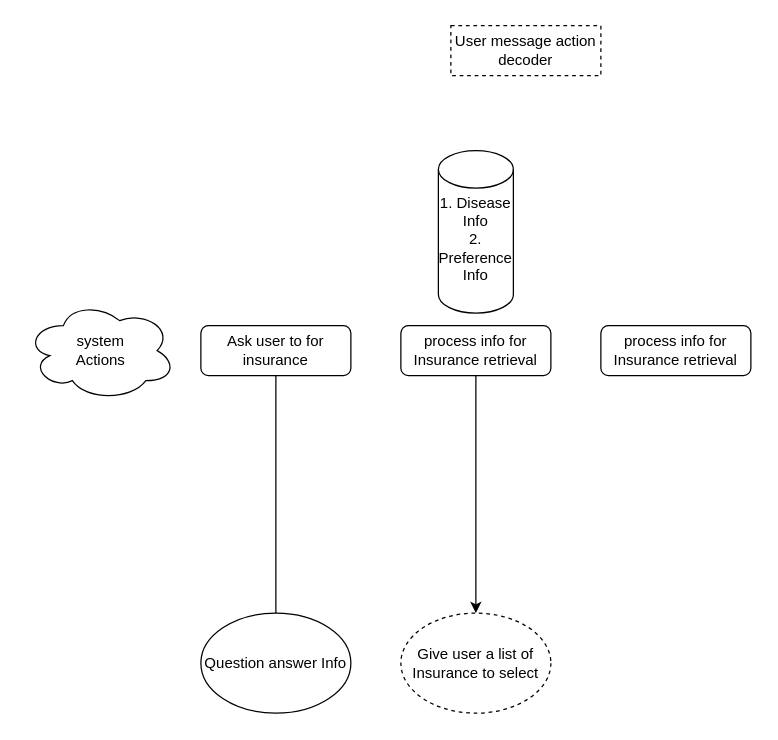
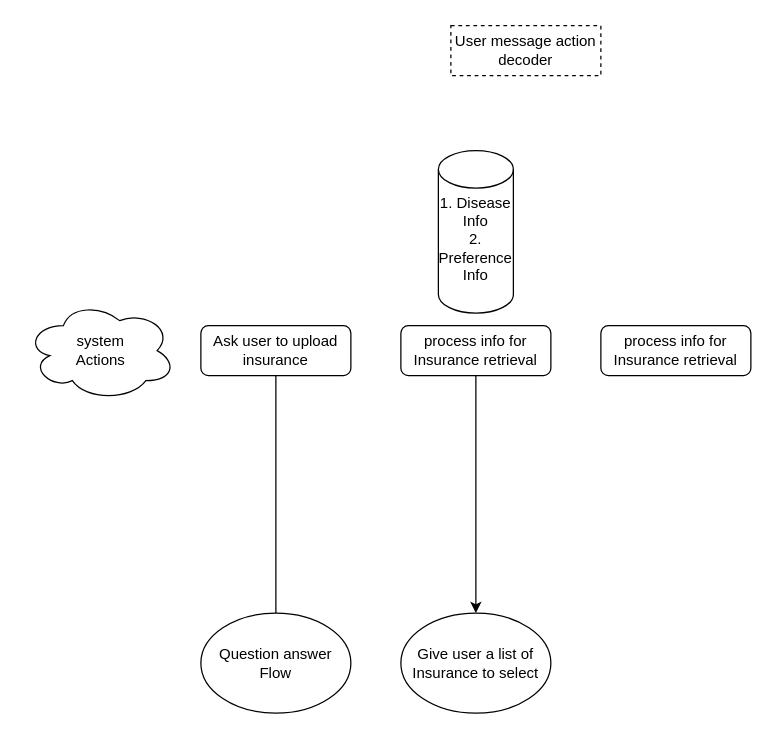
(276, 351) -> (276, 351)
(276, 663) -> (276, 663)
(476, 663) -> (476, 663)
